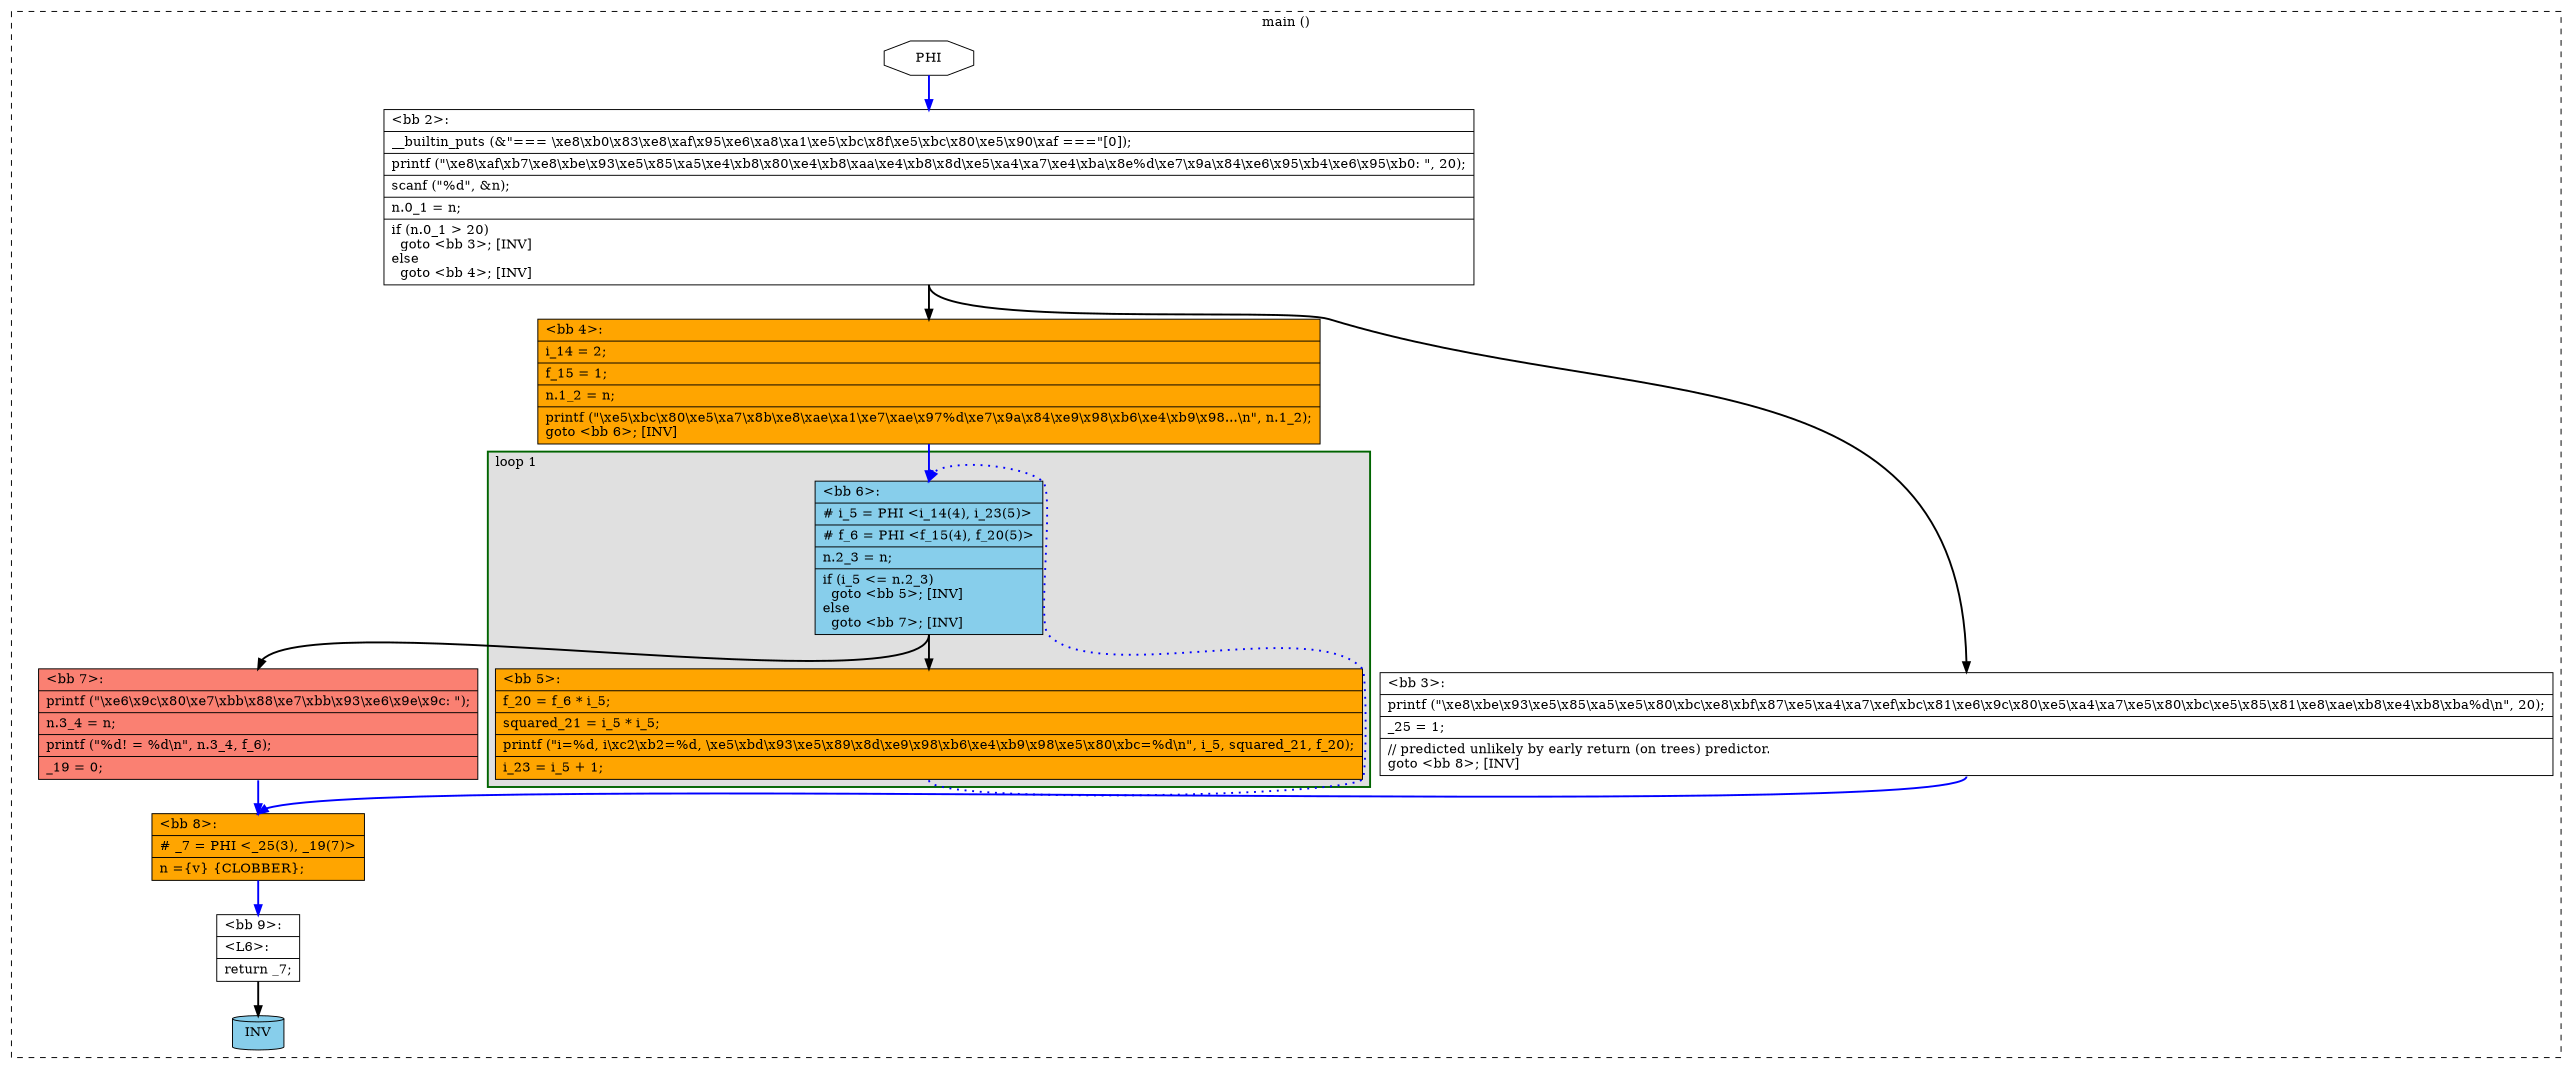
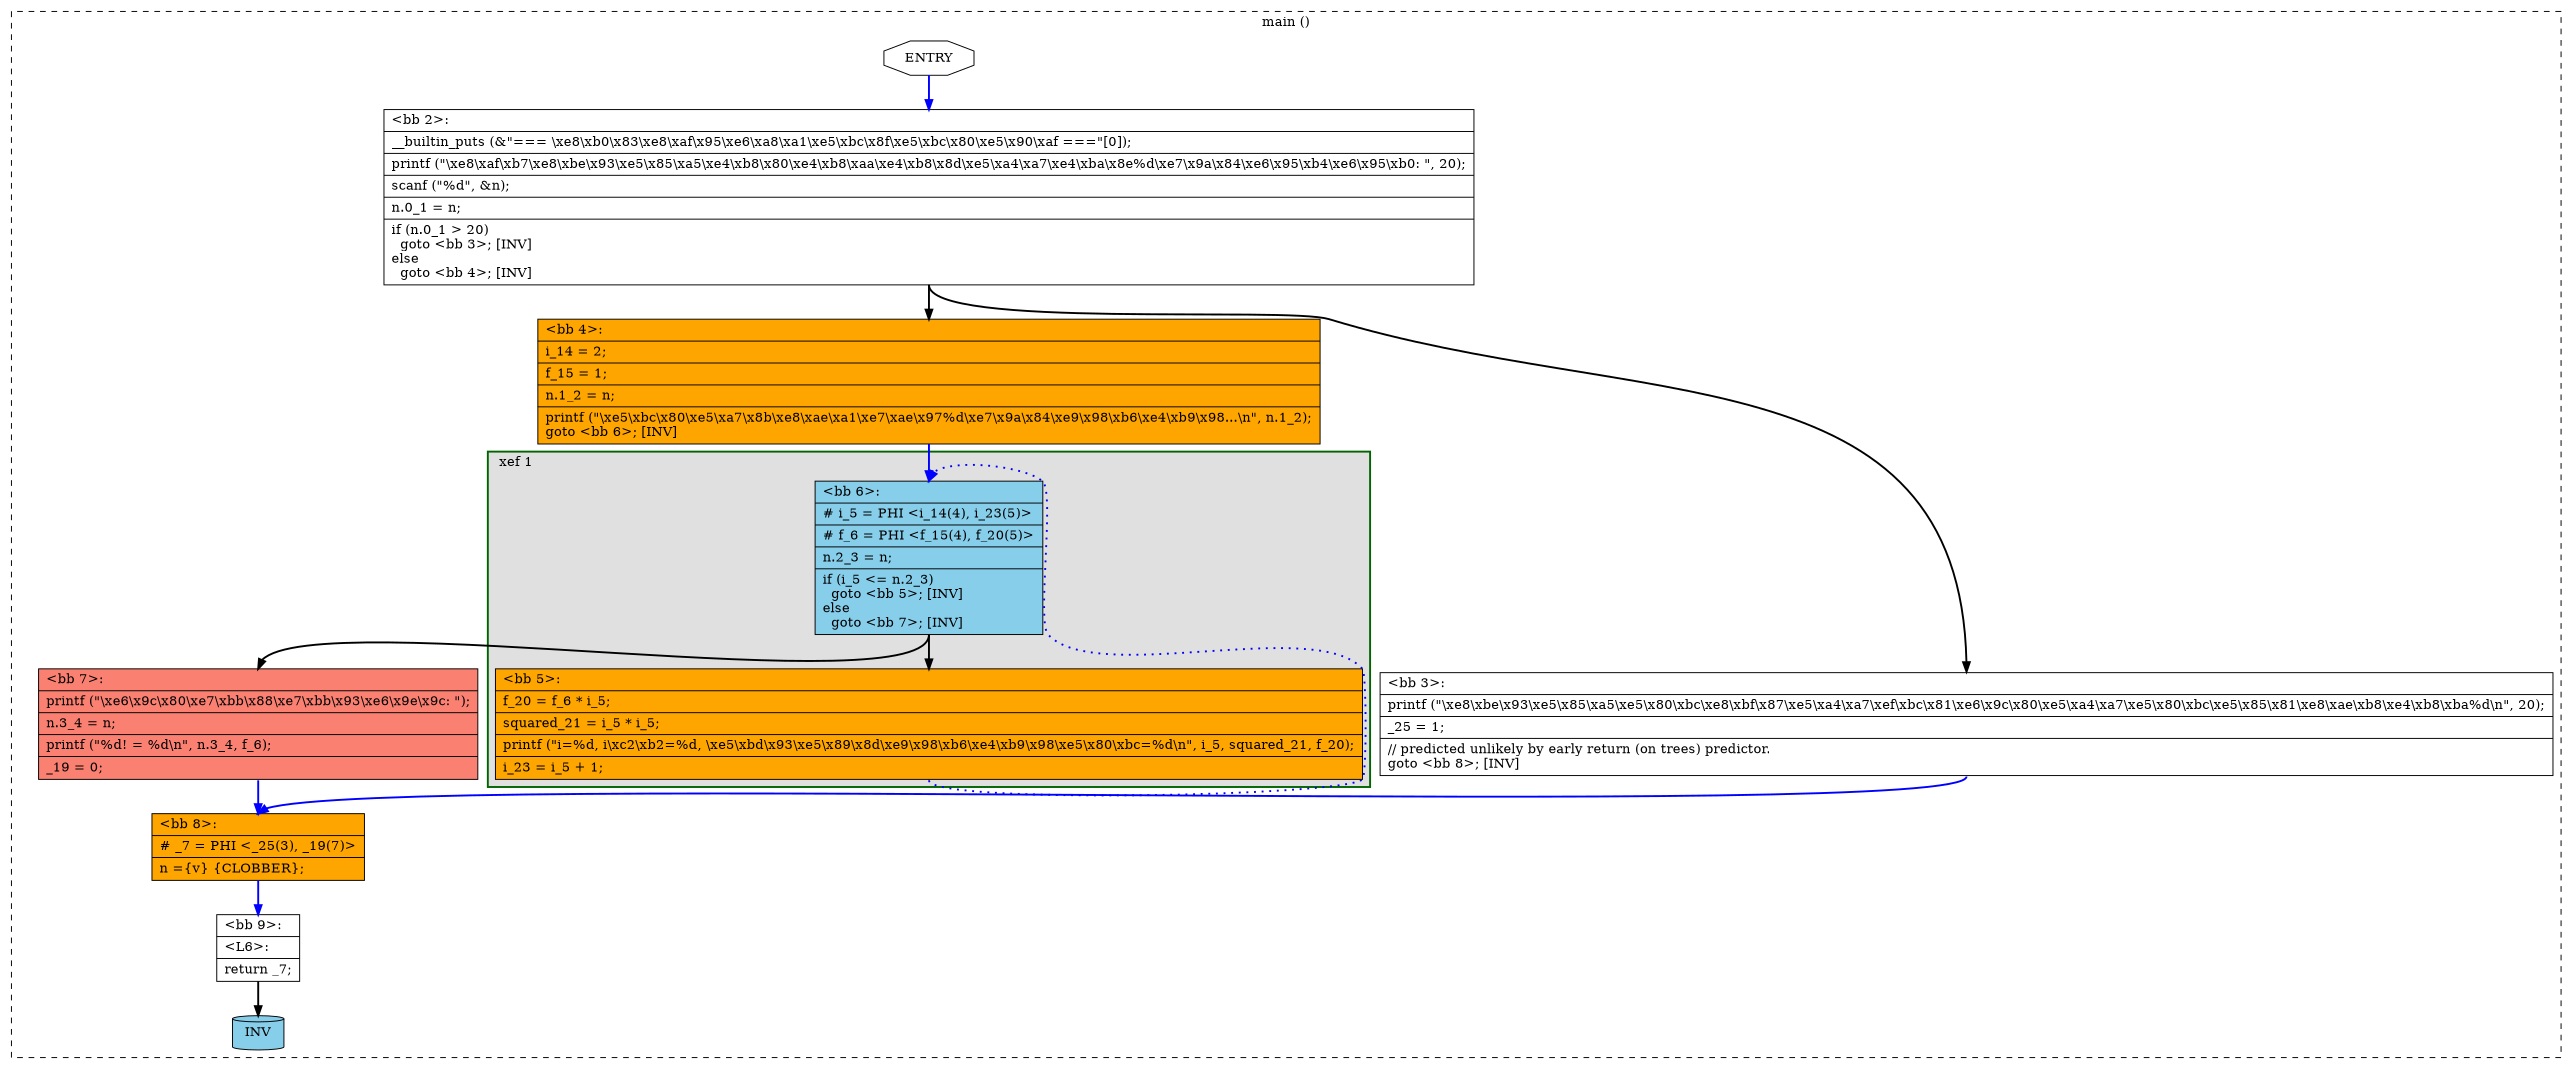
(929, 58) -> (929, 58)
(516, 463) -> (516, 463)
